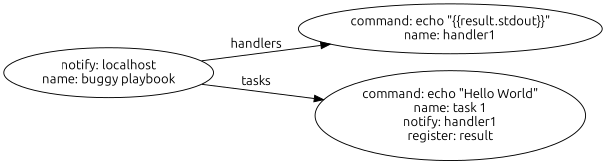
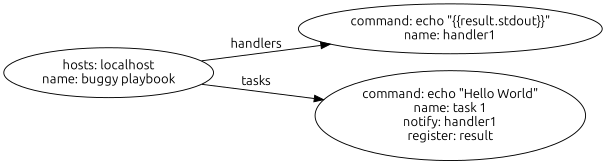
(109, 73) -> (109, 73)
